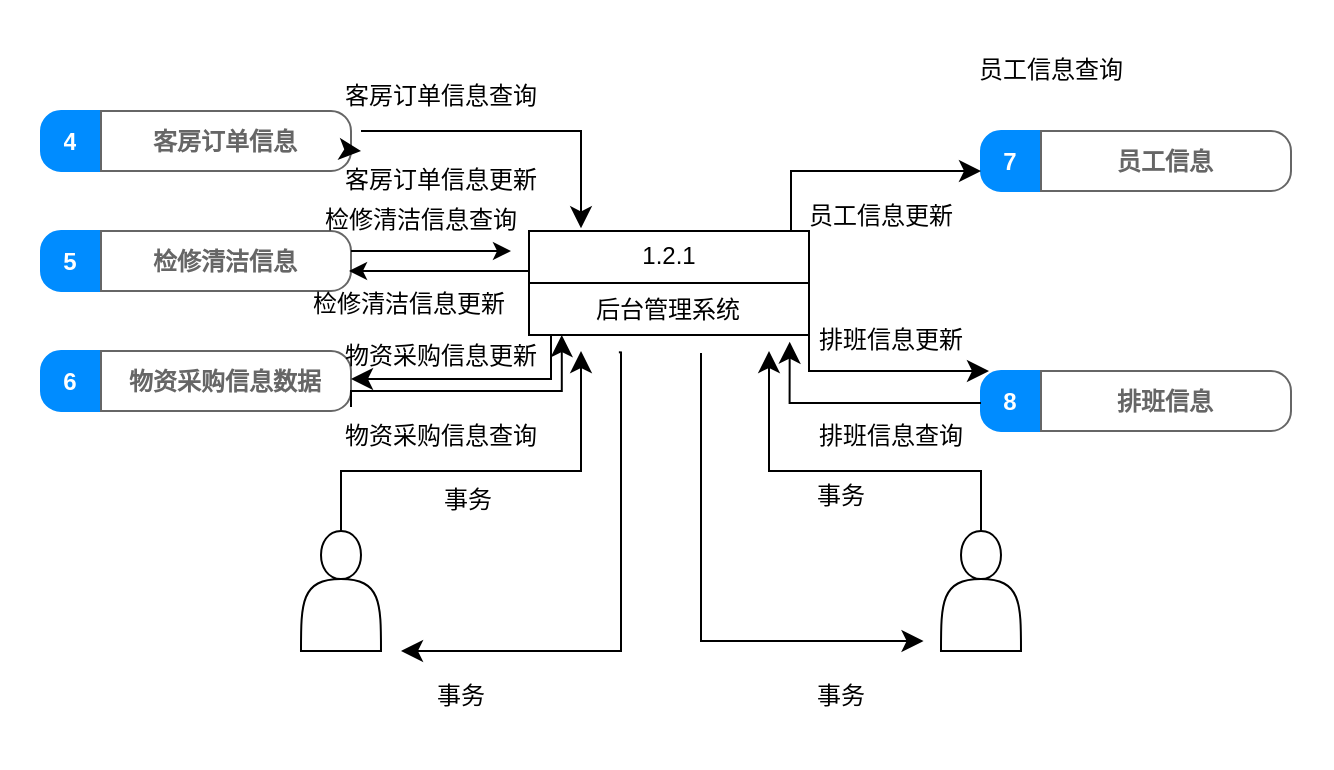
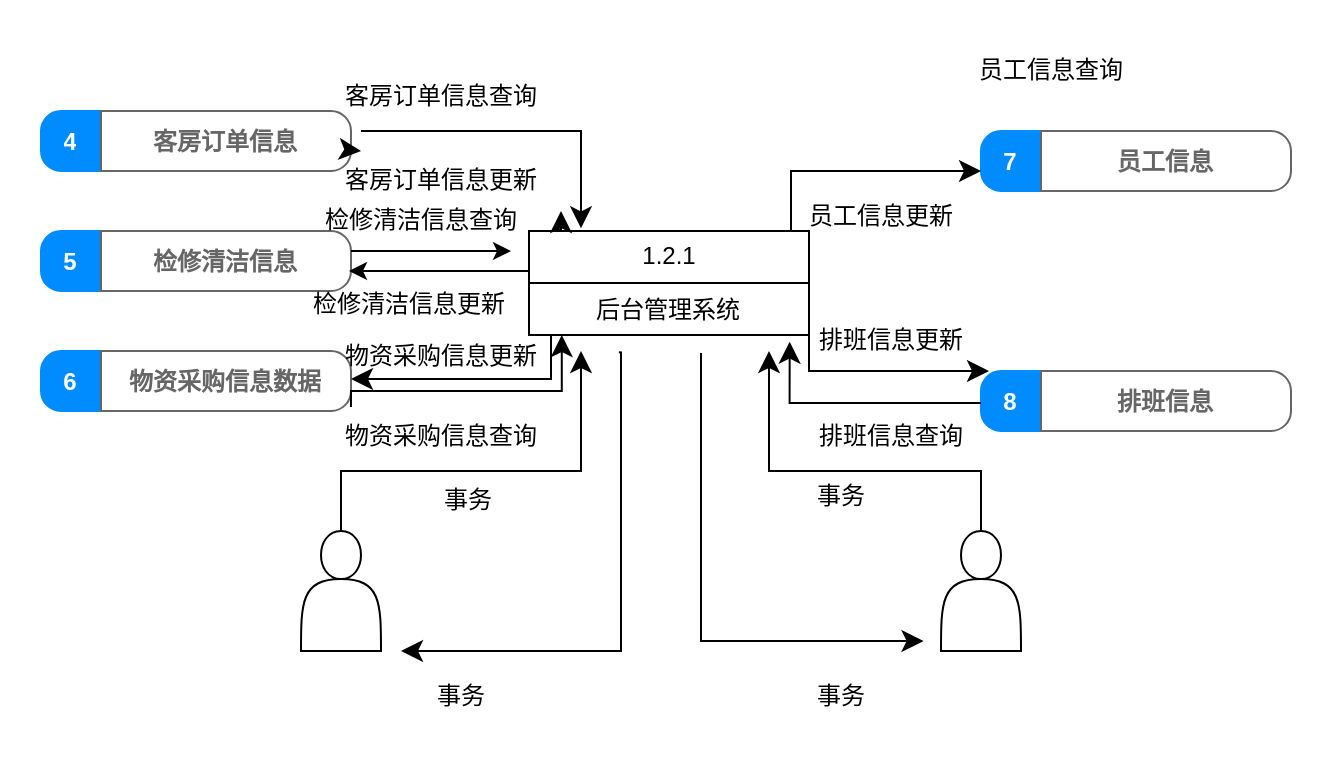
none -> (561, 228)
